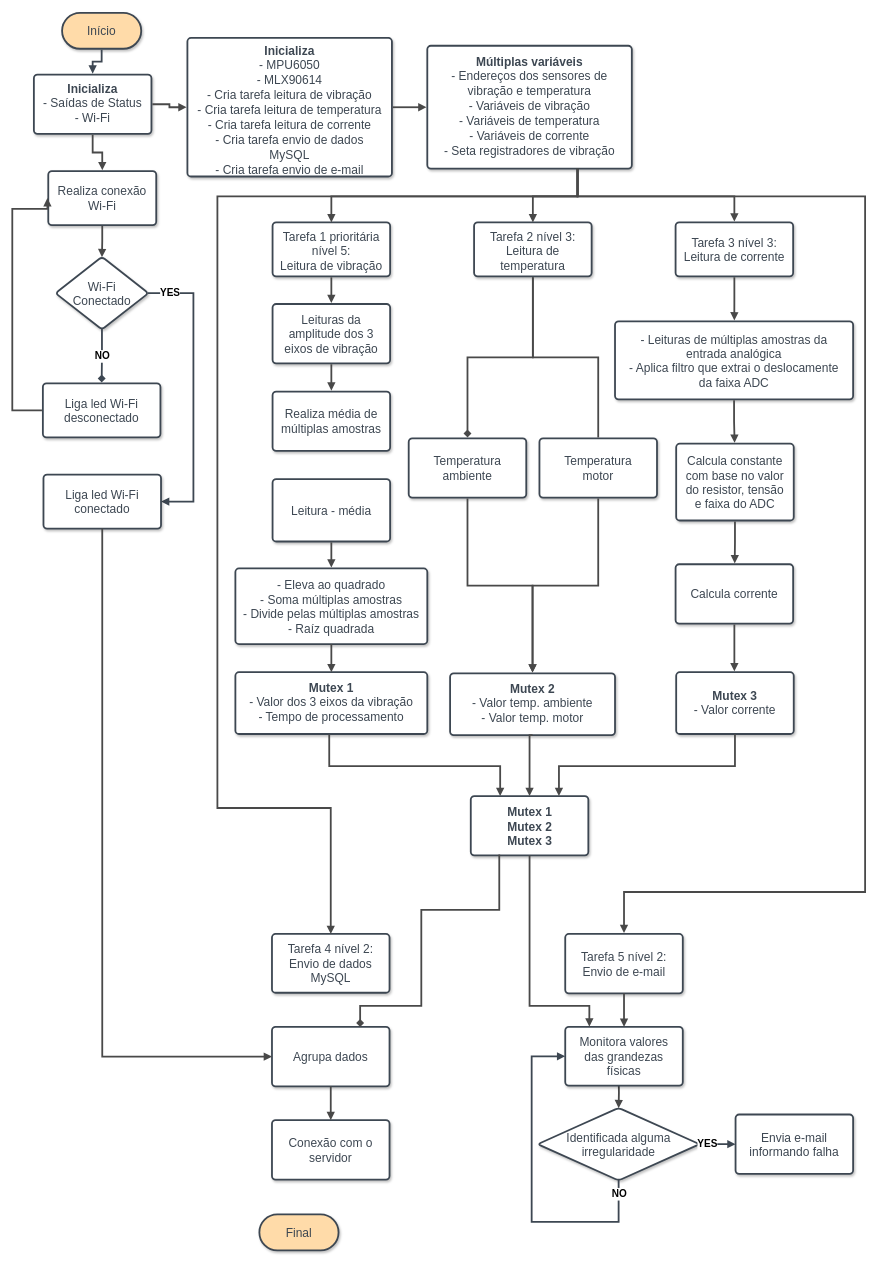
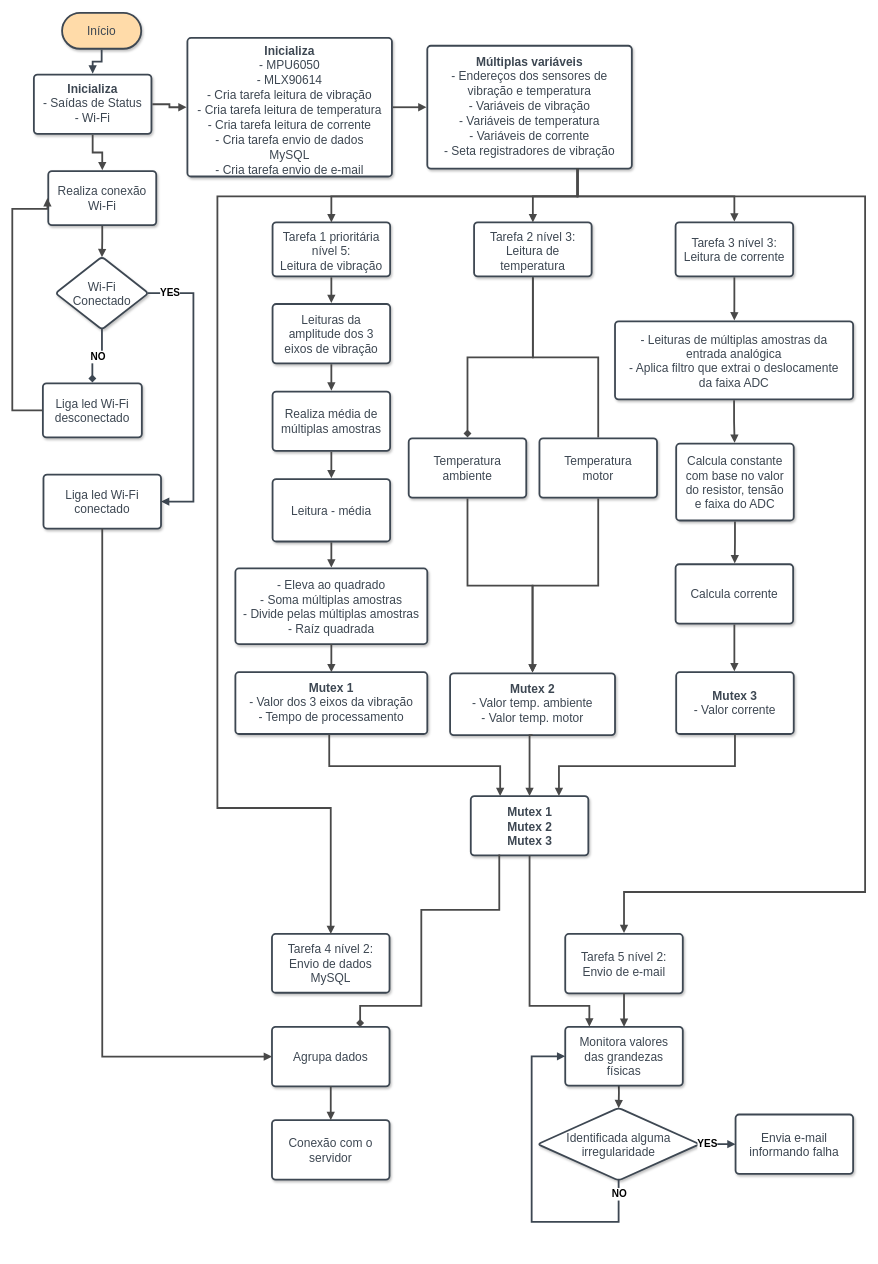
(102, 410) -> (92, 410)
none -> (332, 461)
(299, 1233) -> none
